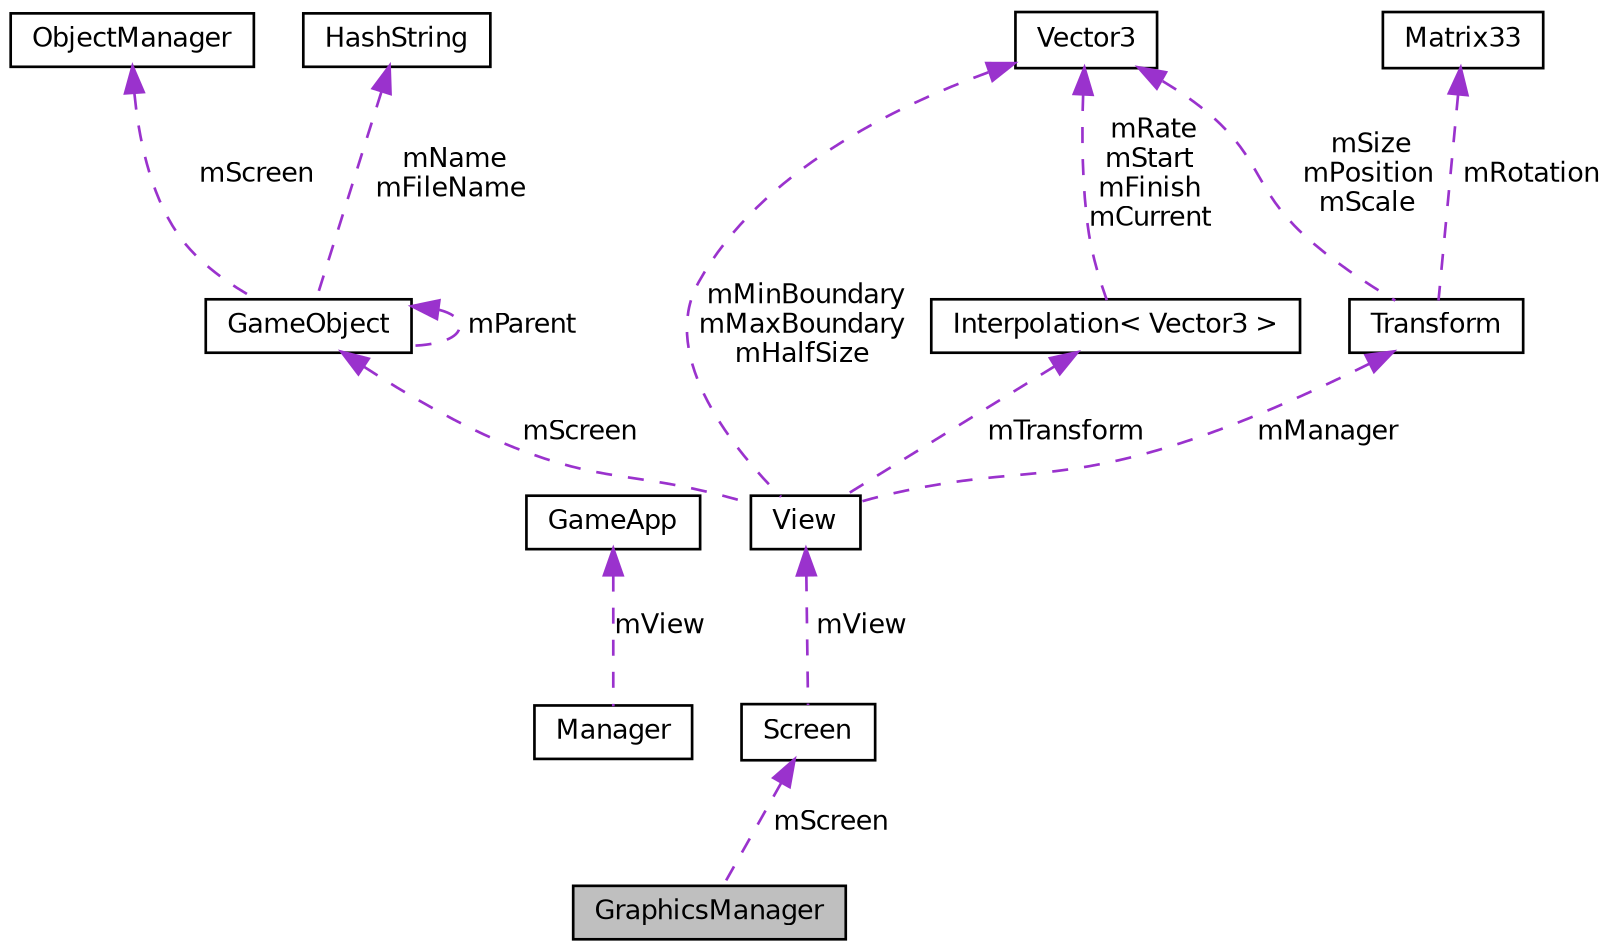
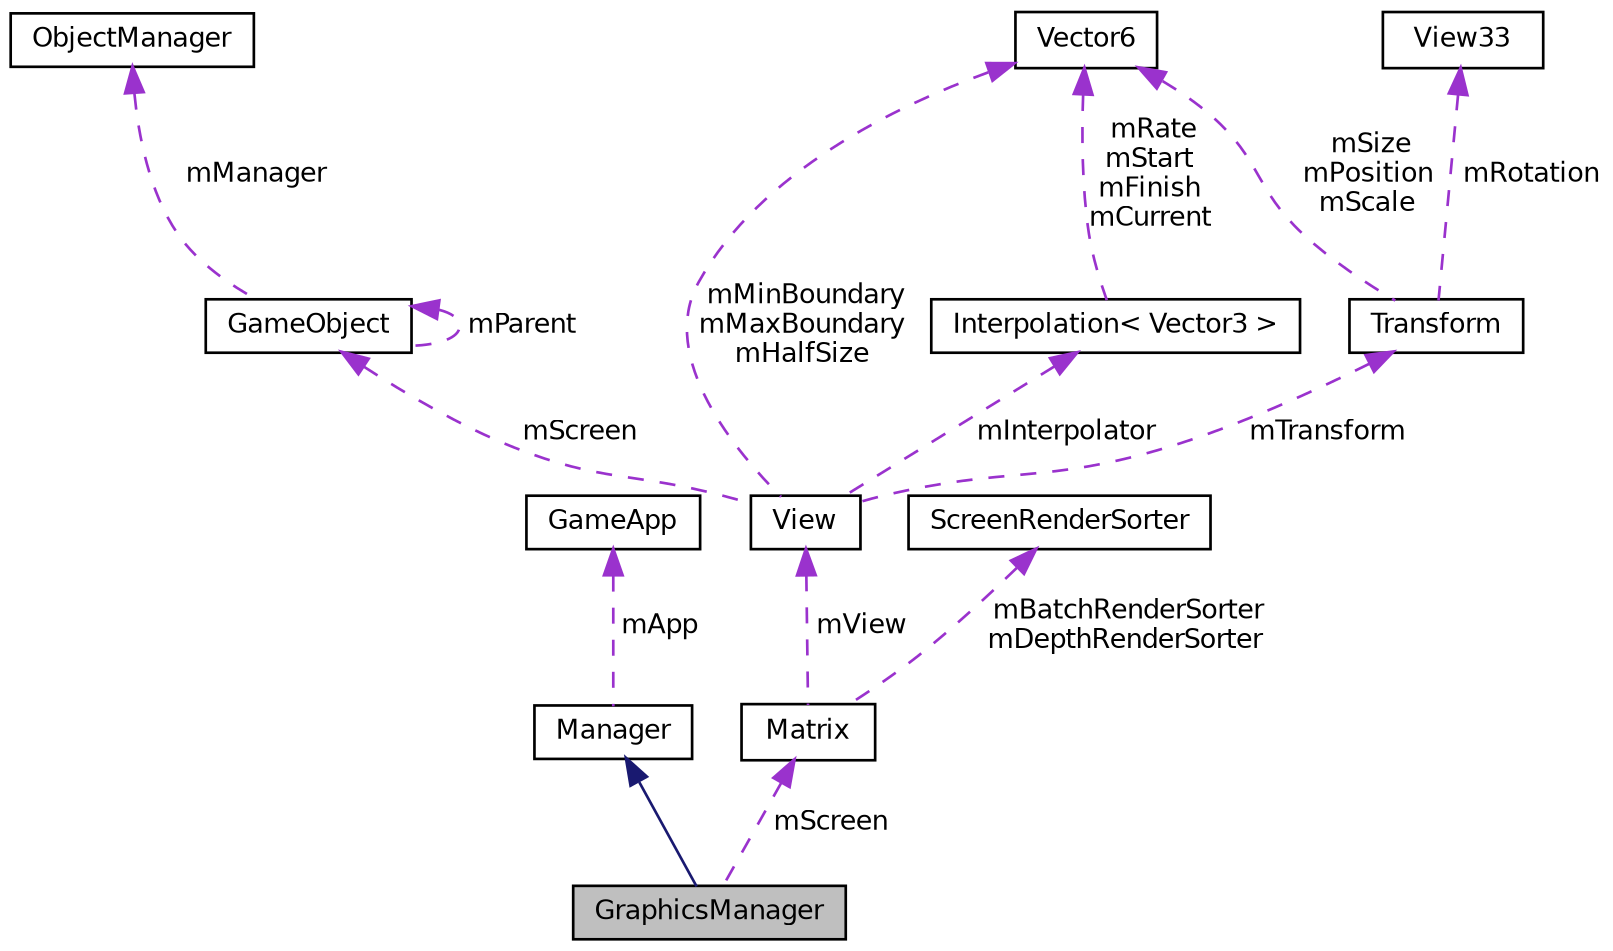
(397, 40) -> none
(1086, 40) -> (1086, 40)
(1463, 40) -> (1463, 40)
(253, 175) -> (253, 175)
(1062, 433) -> (1062, 433)
(1324, 433) -> (1324, 433)
none -> (1060, 522)
(656, 627) -> (656, 627)
(808, 732) -> (808, 732)
none -> (668, 834)
